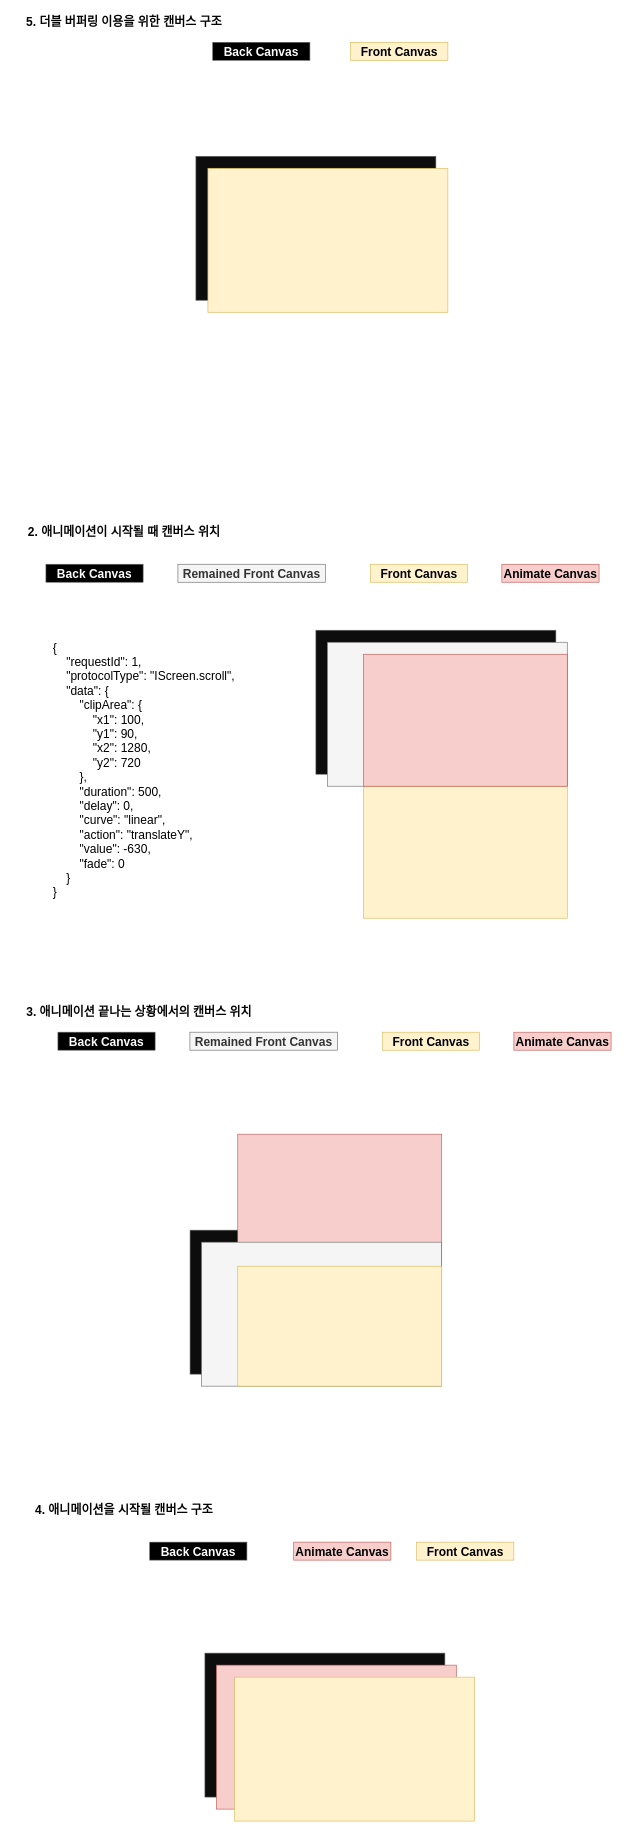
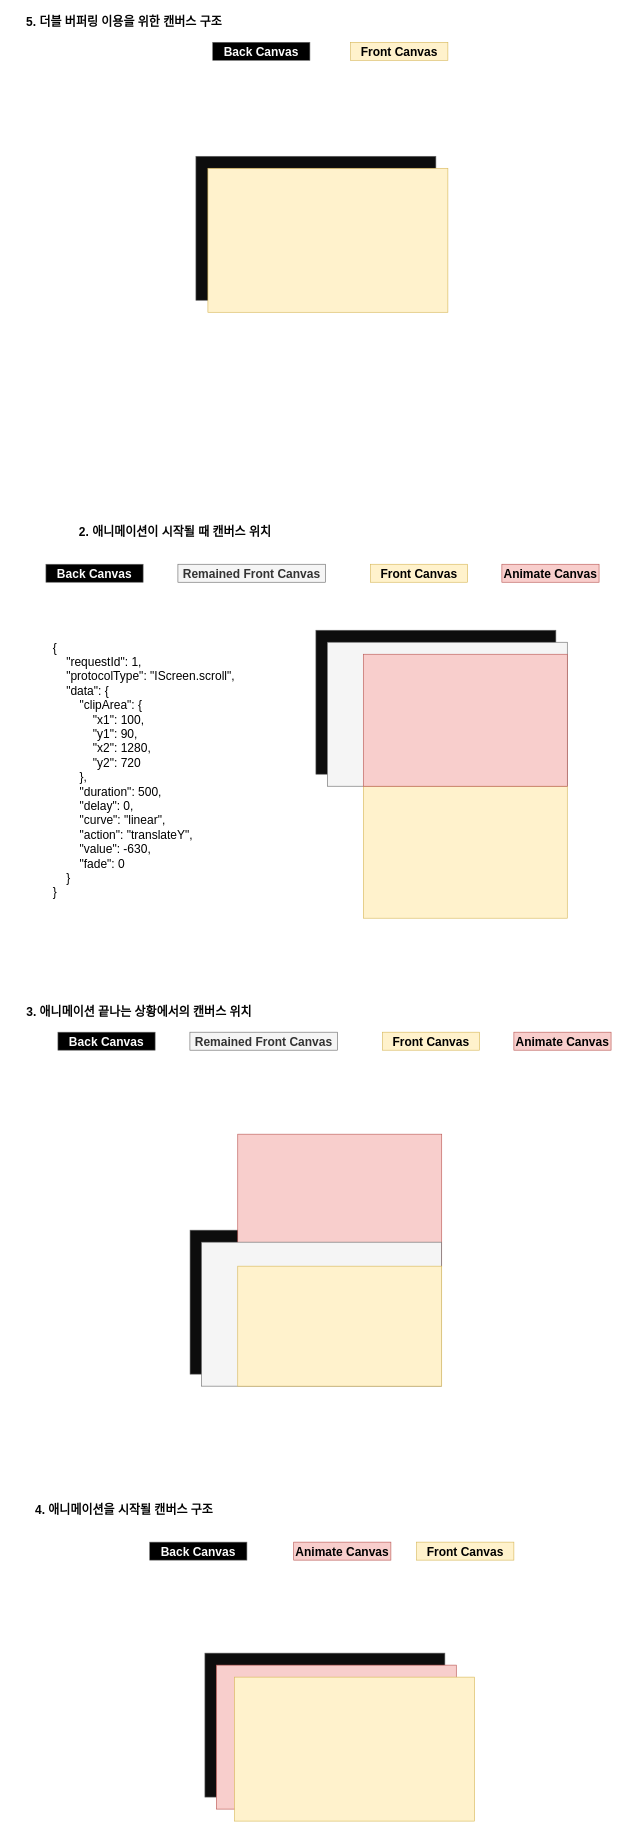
(124, 531) -> (175, 531)
